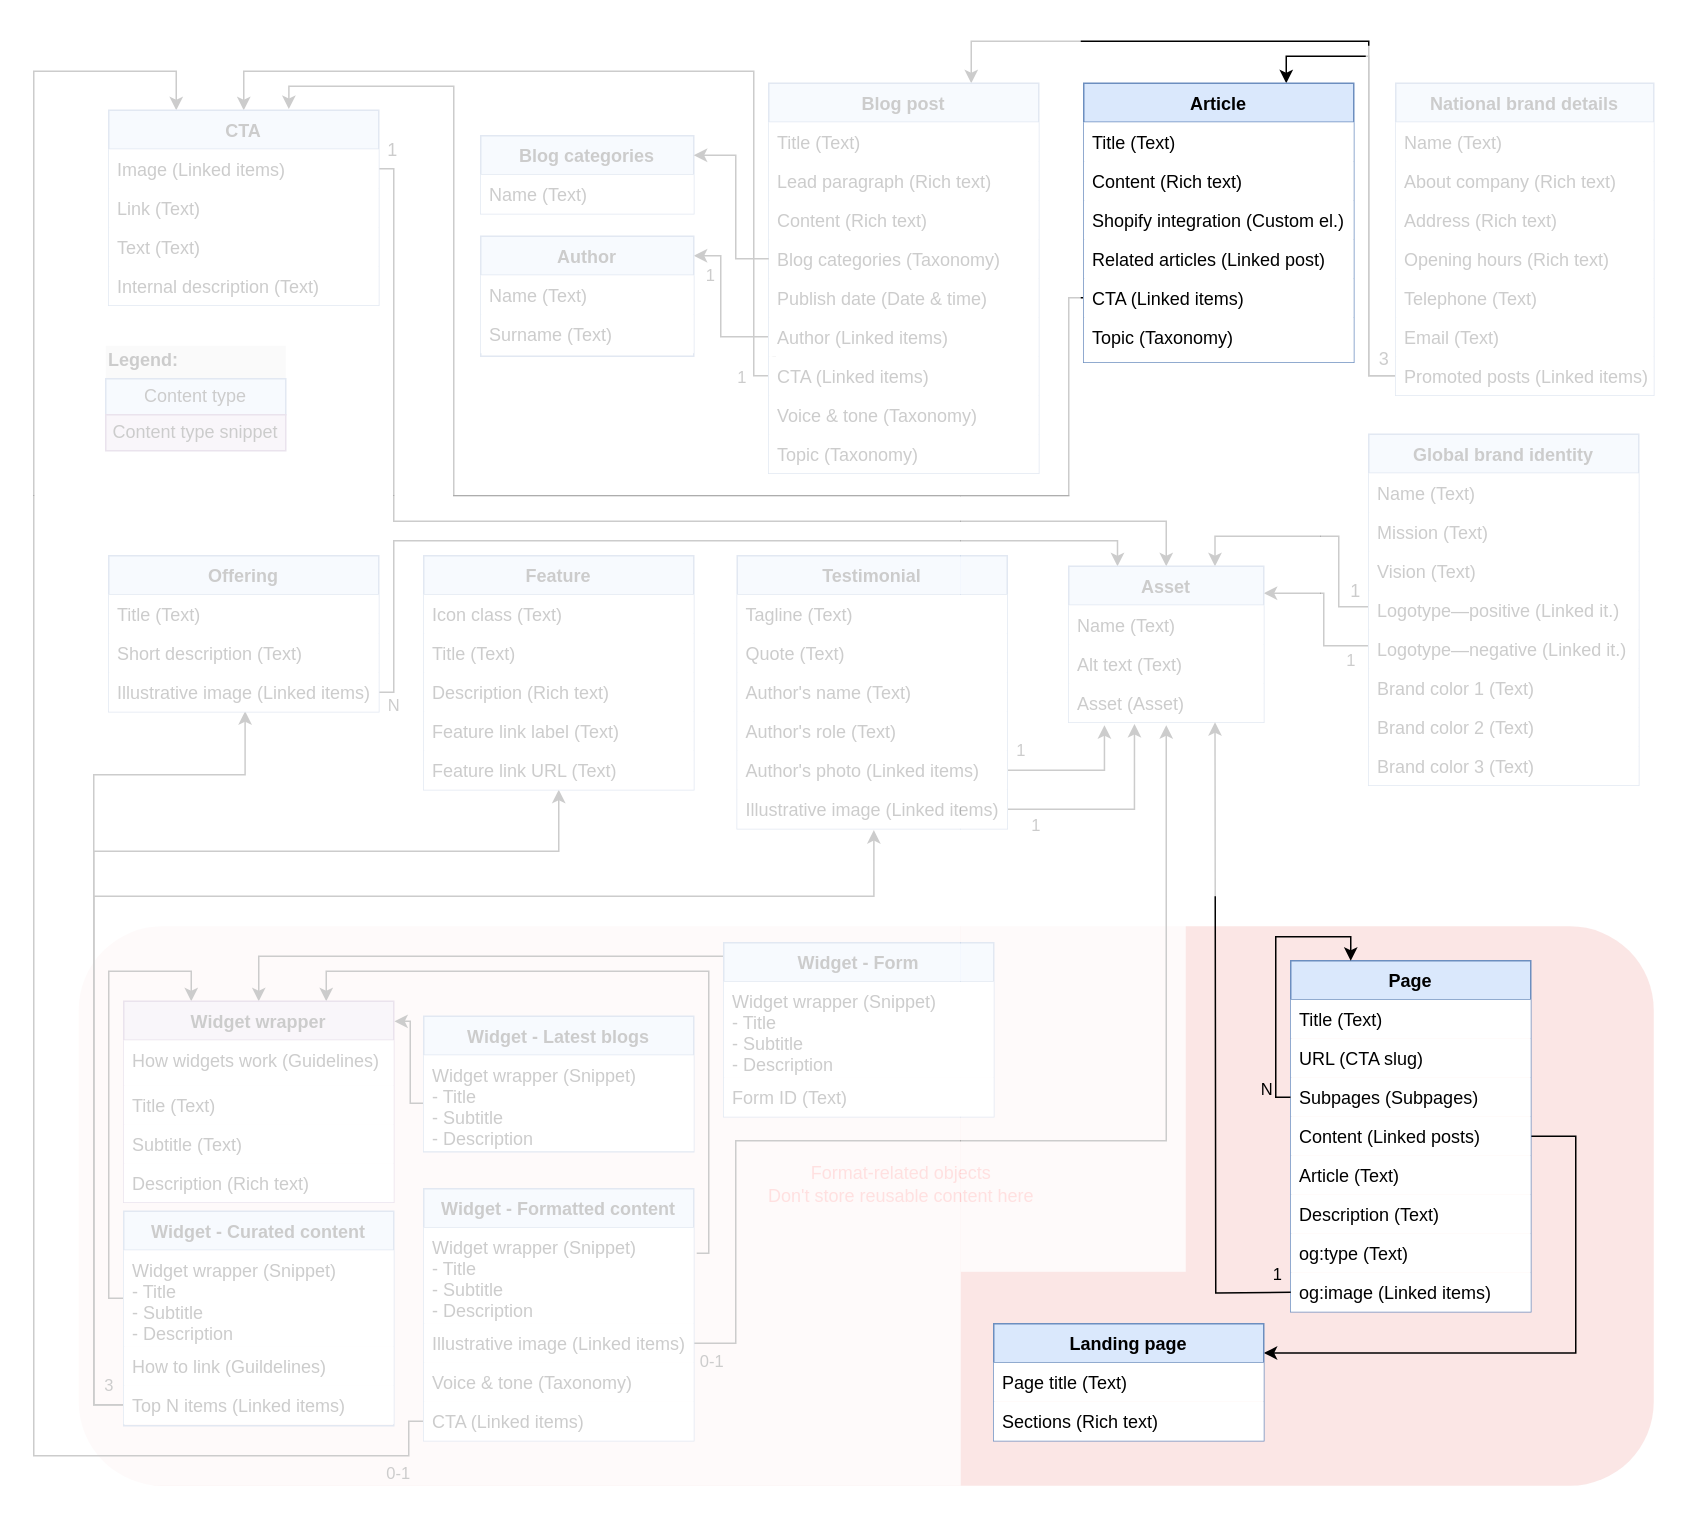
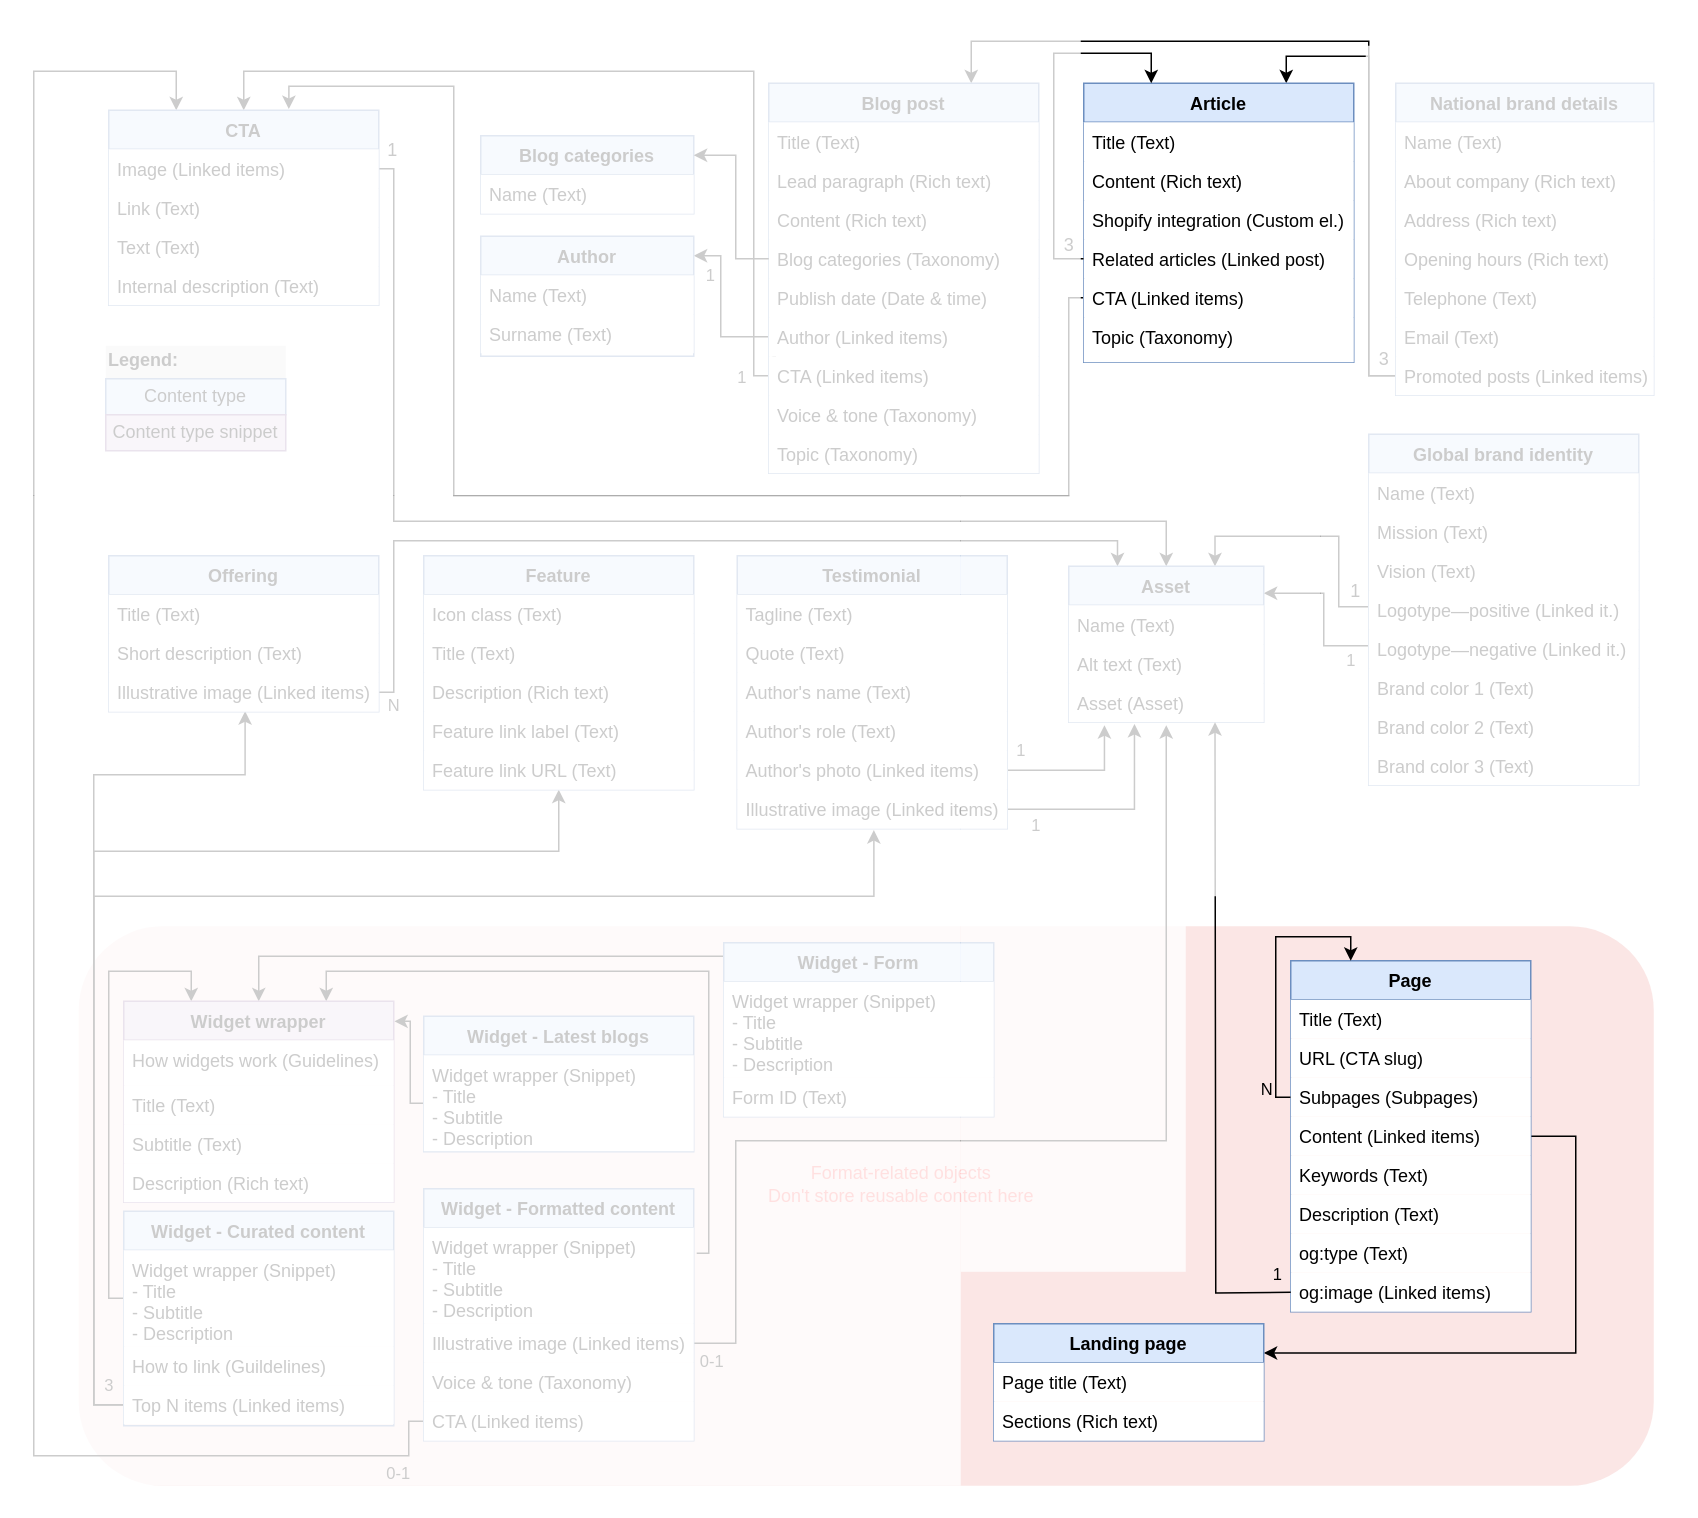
none -> (1125, 53)
(1403, 1137) -> (1401, 1137)
(1363, 1176) -> (1372, 1176)
